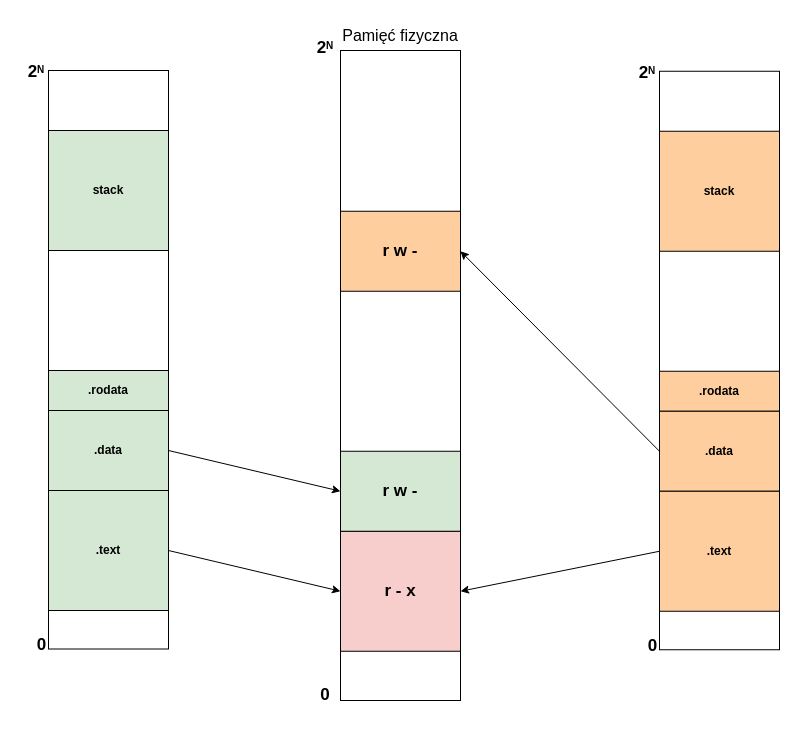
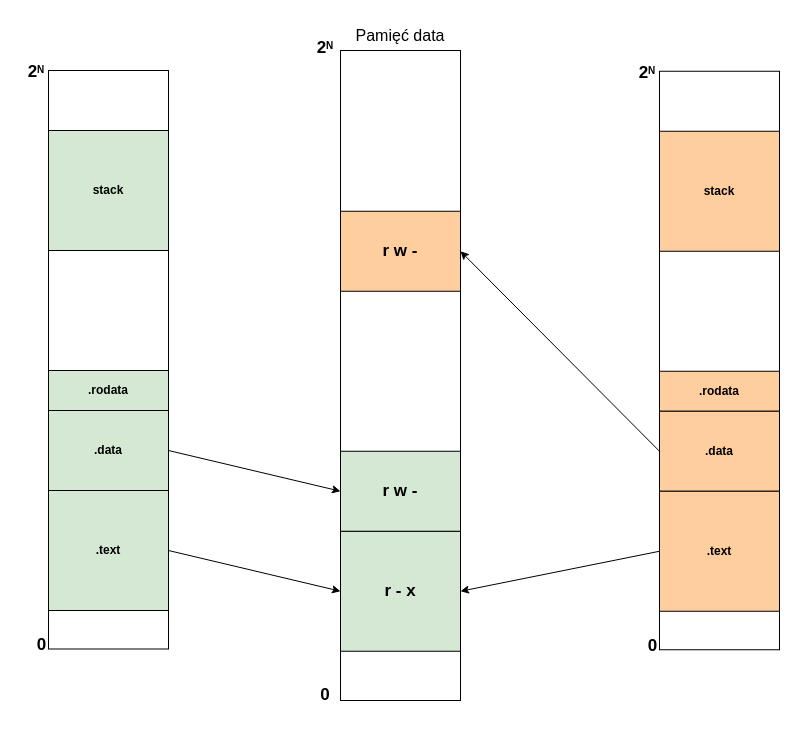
(401, 36) -> (401, 36)
(401, 591) -> (401, 591)
